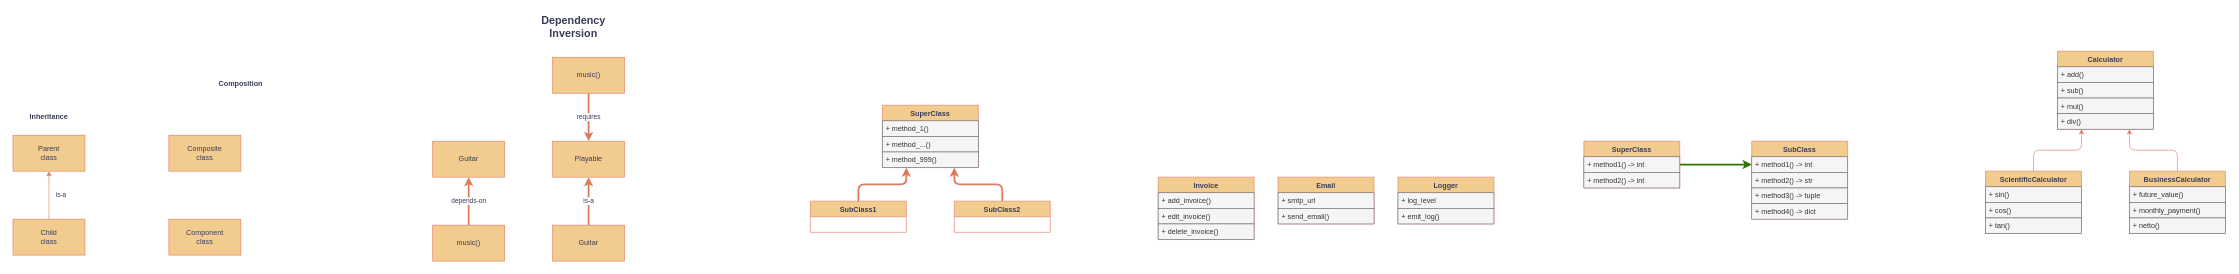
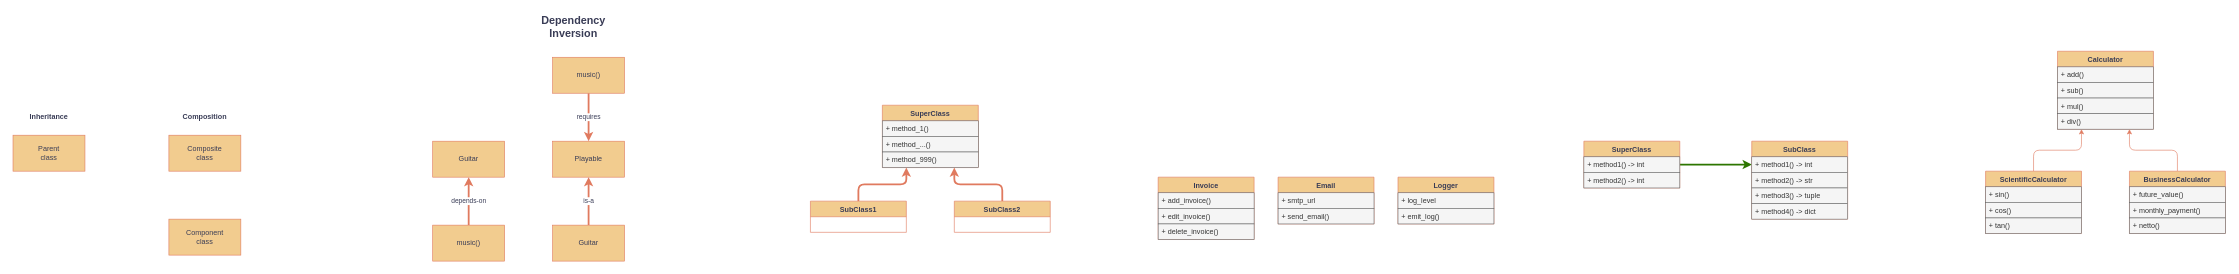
(240, 84) -> (204, 117)
(48, 176) -> none
(48, 237) -> none
